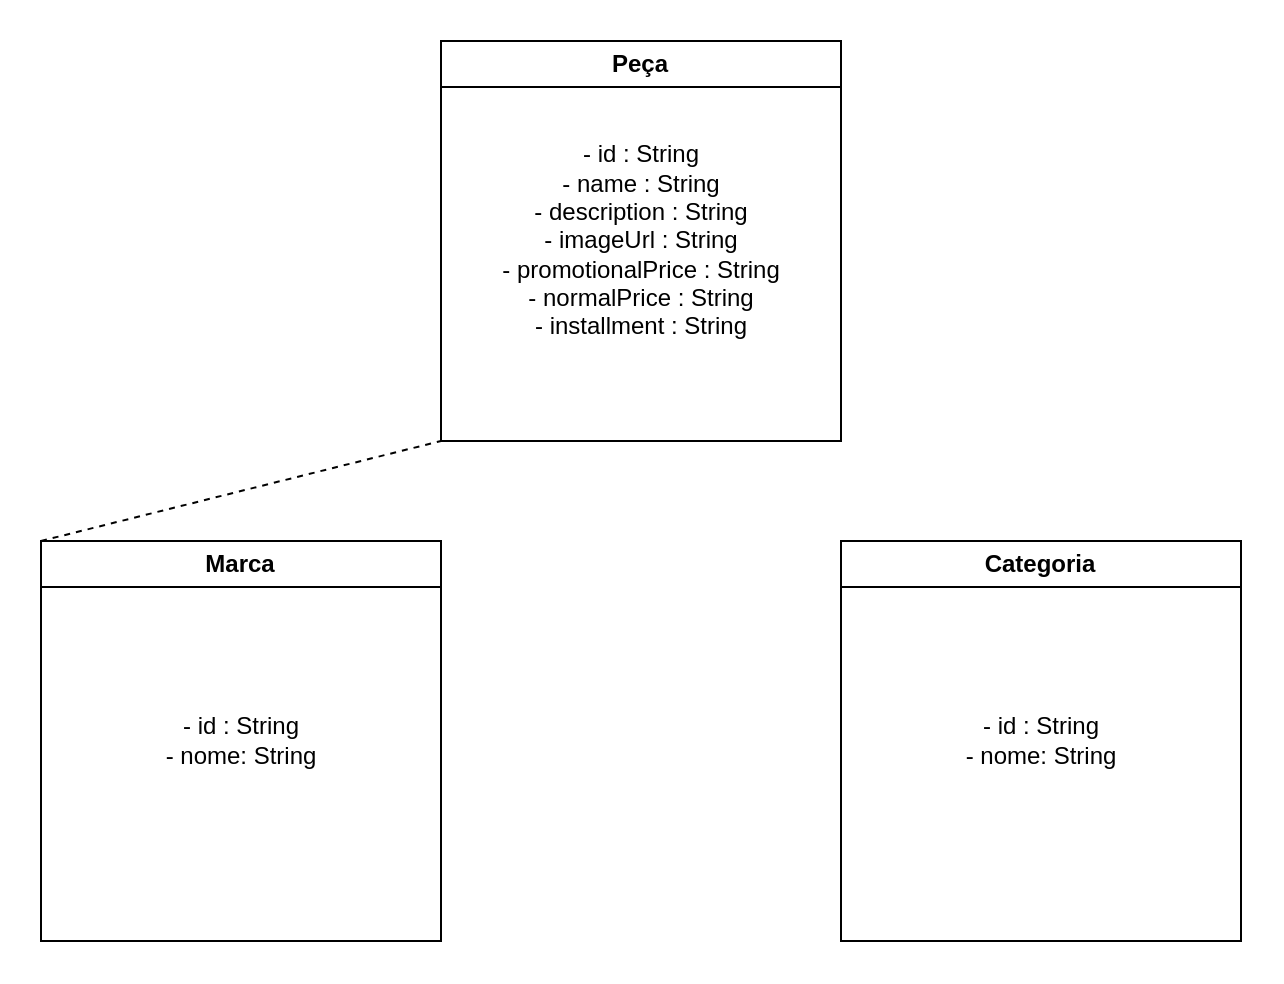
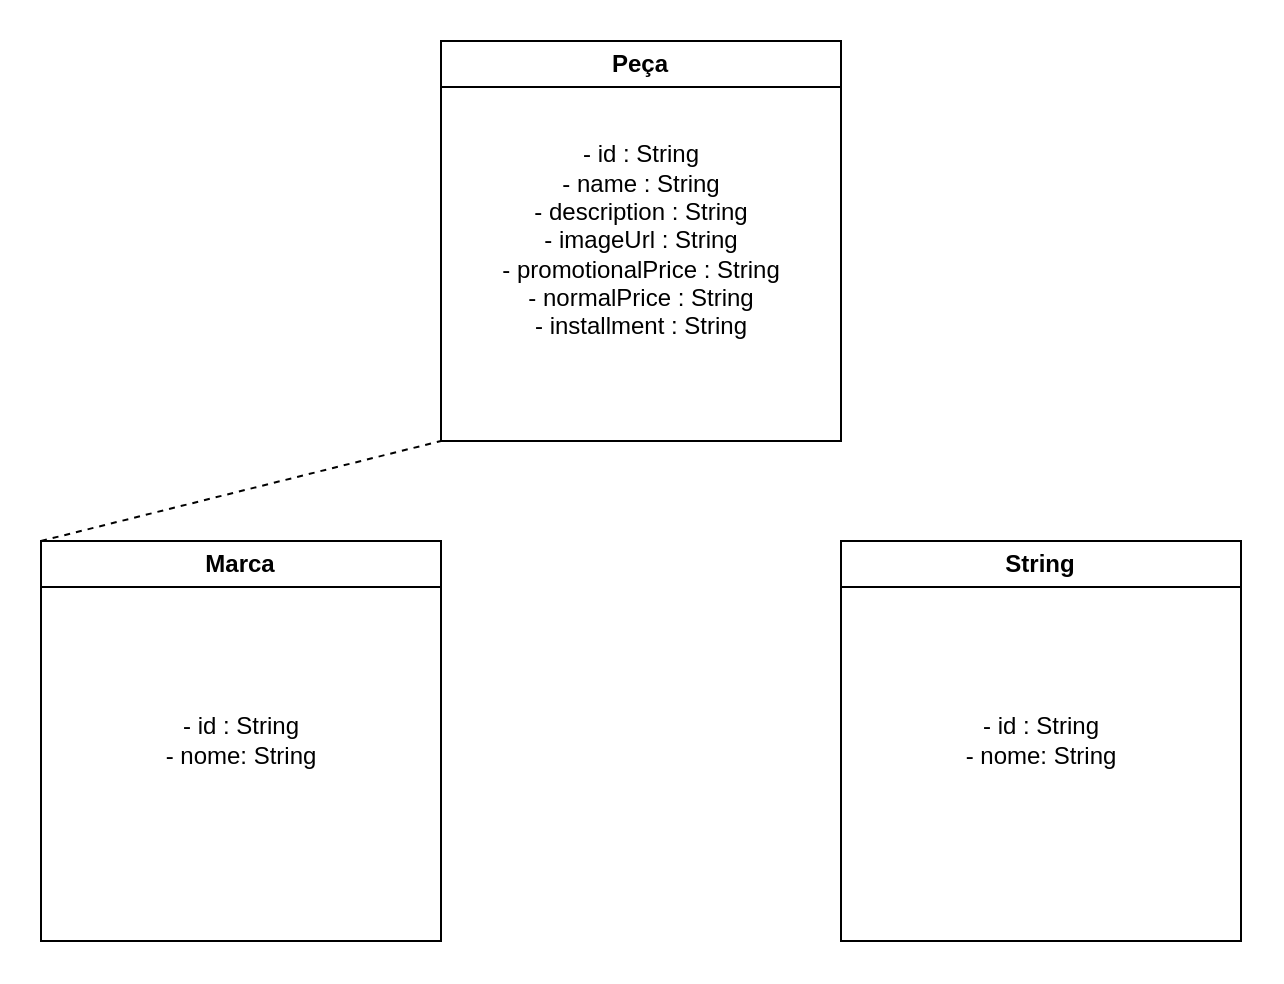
(1041, 565) -> (1041, 565)
